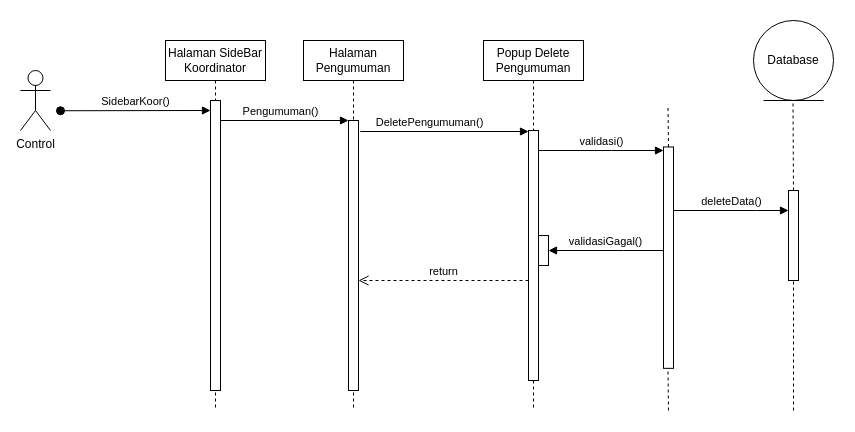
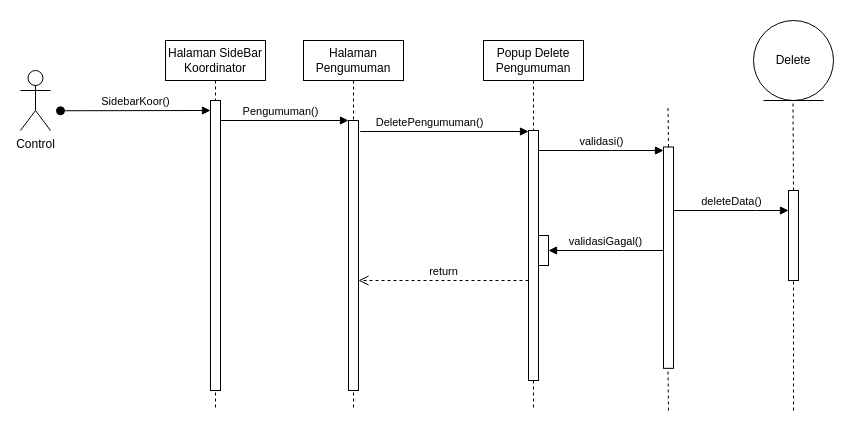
(794, 61) -> (794, 61)
